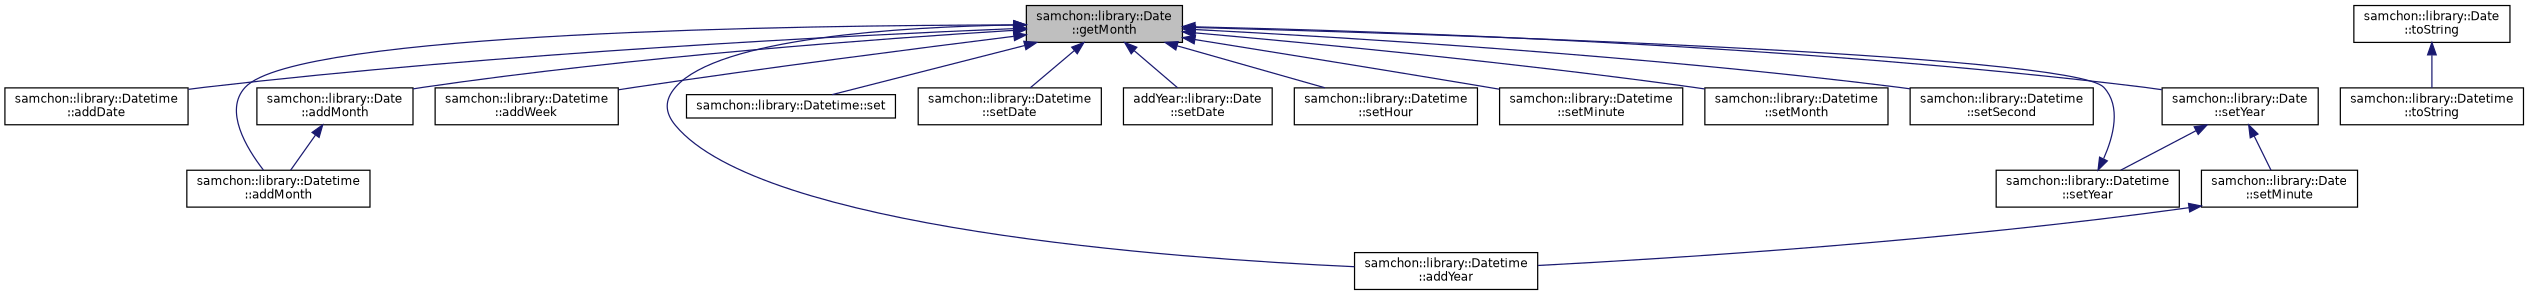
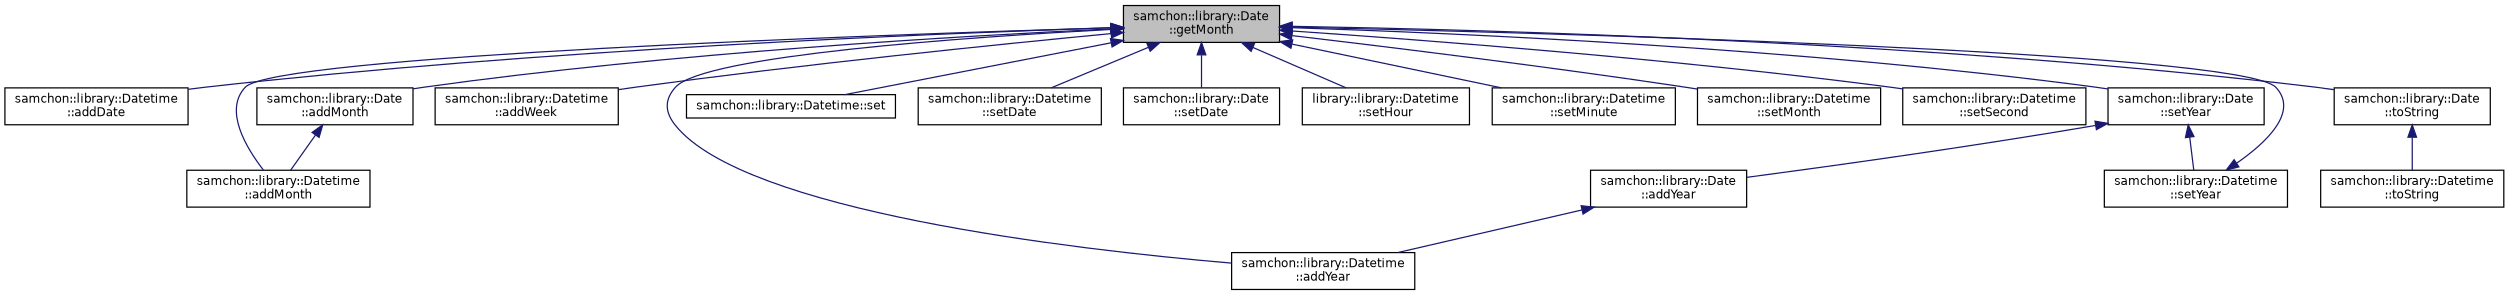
none -> (1814, 45)
(1198, 106) -> (1202, 106)
(1386, 106) -> (1386, 106)
(2279, 189) -> (1669, 189)
